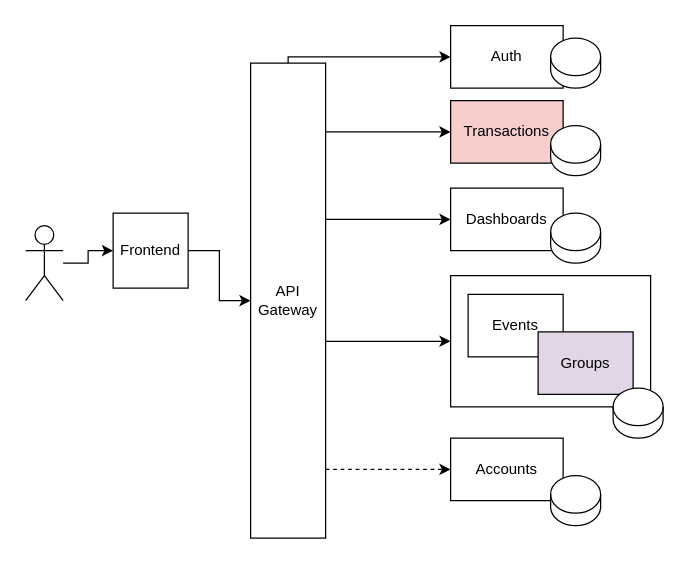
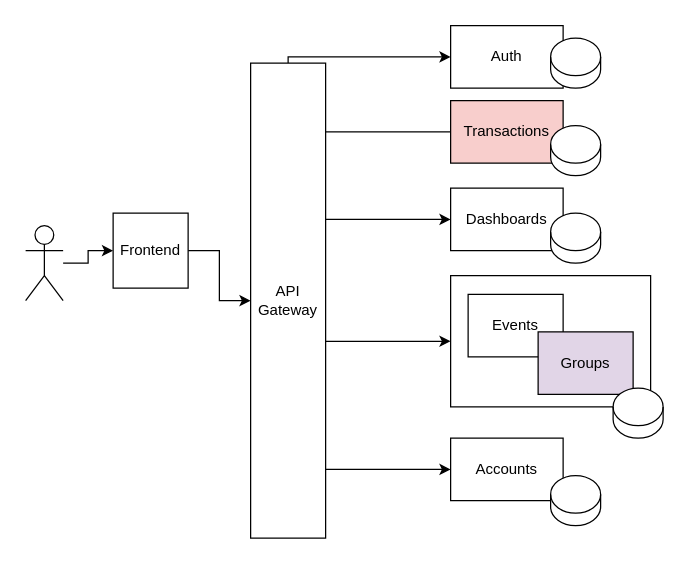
(441, 132) -> (444, 132)
(382, 469) -> (382, 469)
